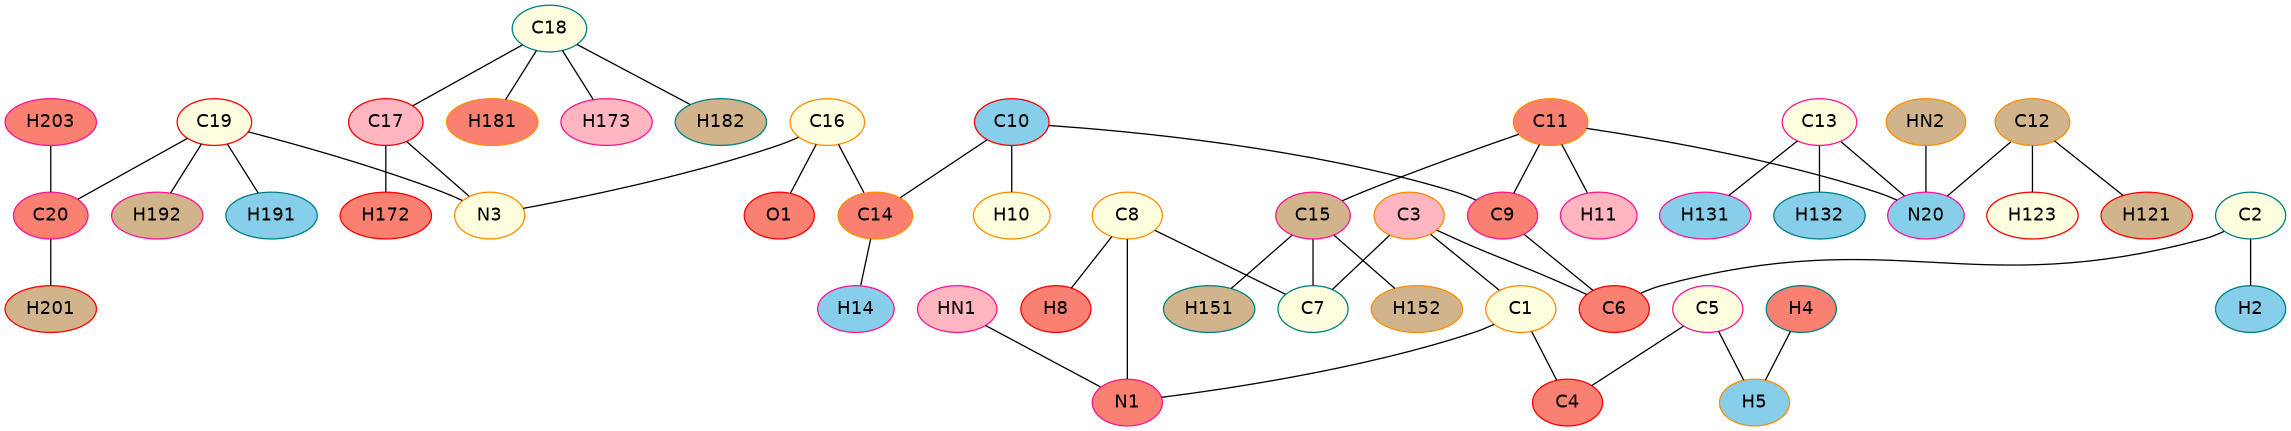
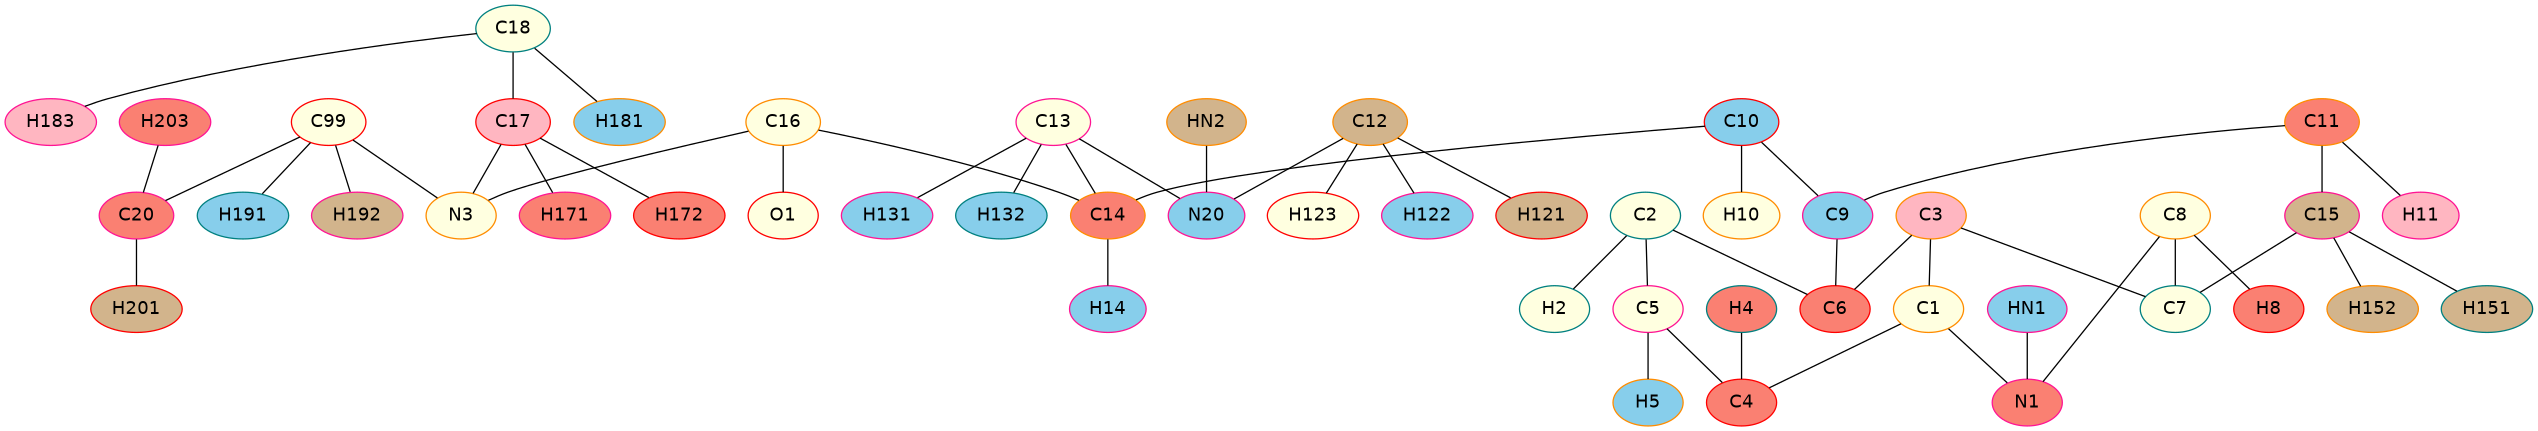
(214, 122) -> (329, 122)
(492, 122) -> (620, 122)
(607, 122) -> (51, 122)
(721, 122) -> none
(1744, 157) -> none
none -> (1081, 169)
none -> (565, 216)
(779, 216) -> (783, 216)
none -> (1427, 216)
(1503, 216) -> (1838, 216)
none -> (1647, 262)
(957, 309) -> (2027, 309)
(2251, 309) -> (1555, 309)
(1778, 356) -> (1742, 356)
